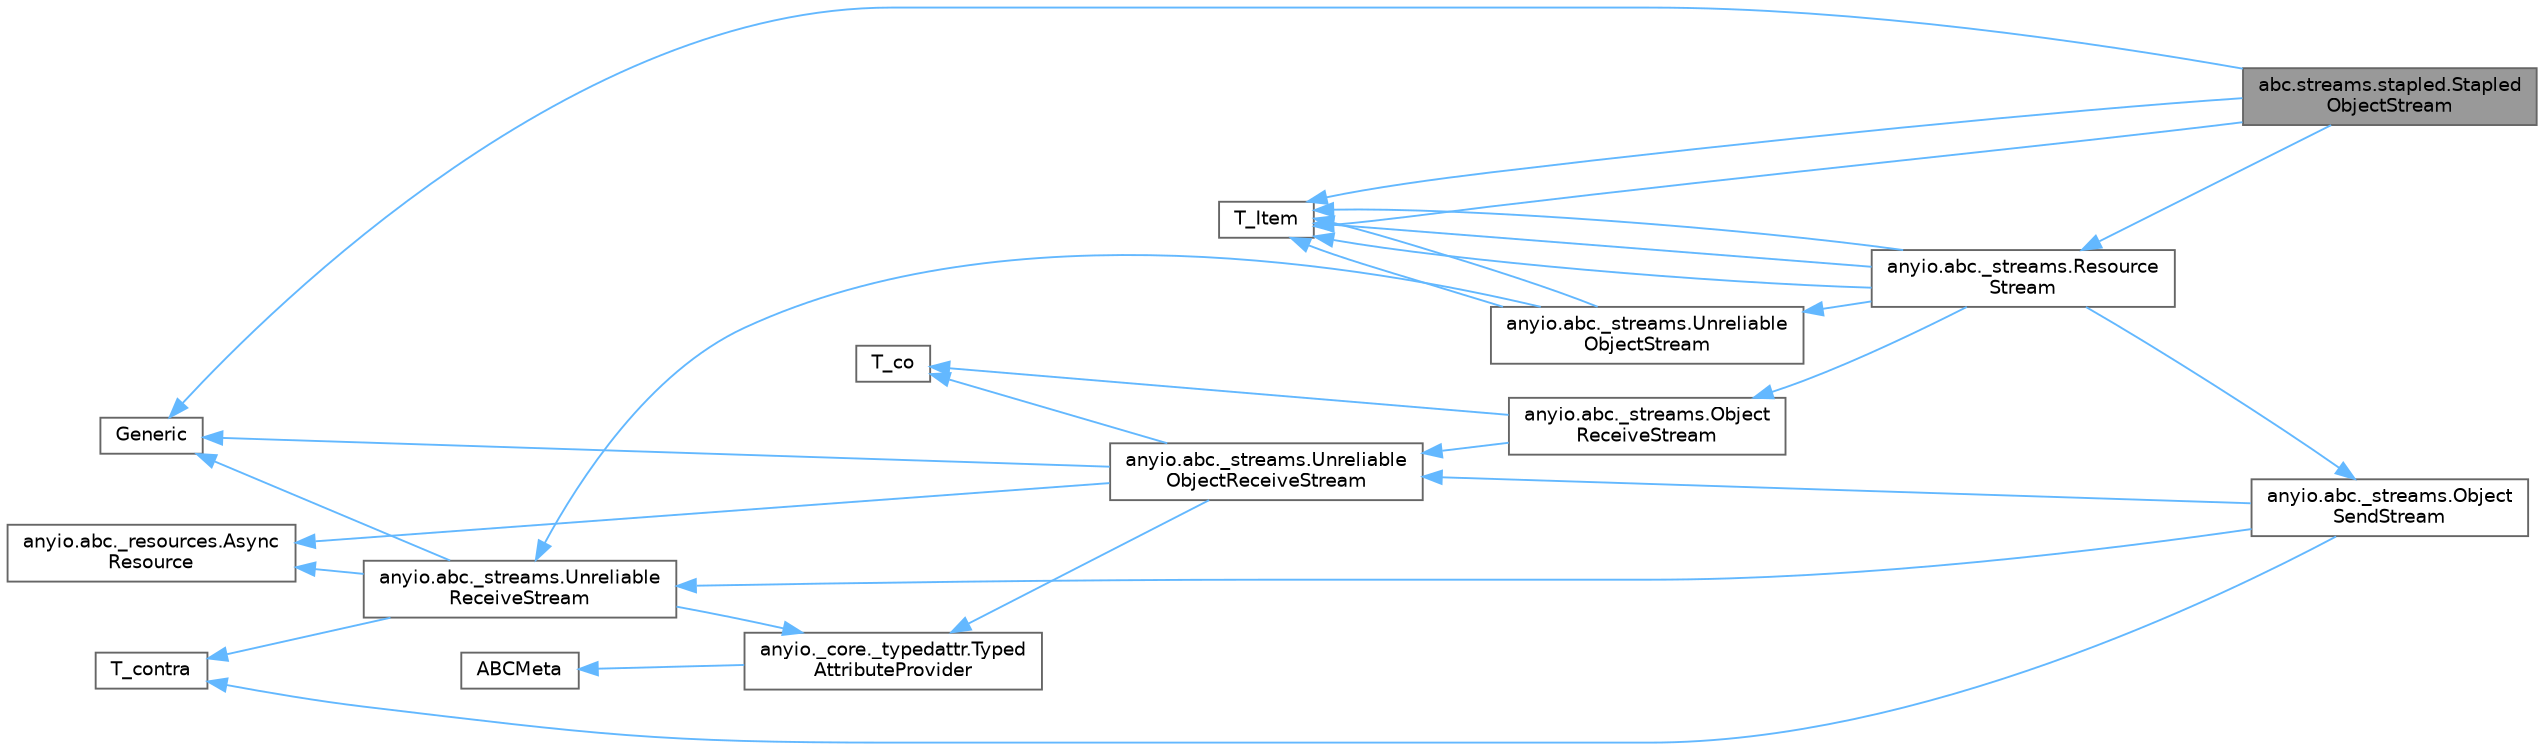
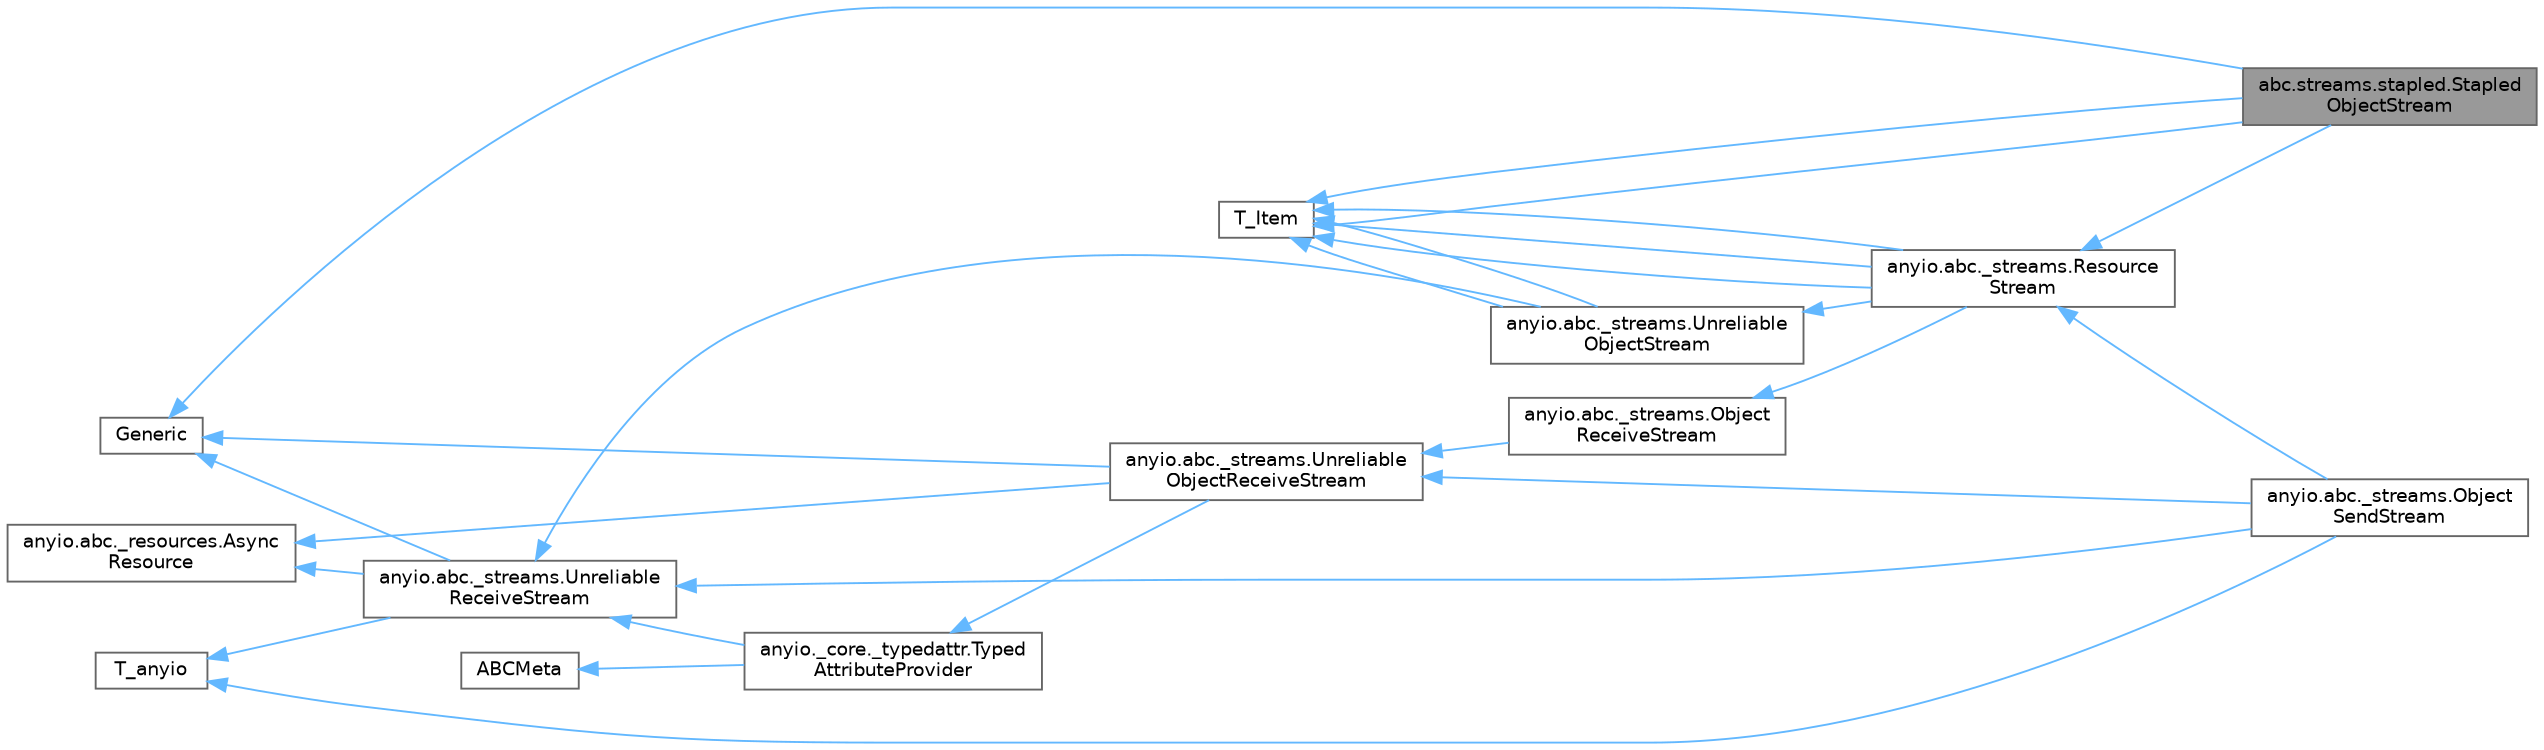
(893, 364) -> none
(2214, 385) -> (2199, 401)
(730, 617) -> (687, 634)
(152, 671) -> (152, 671)
